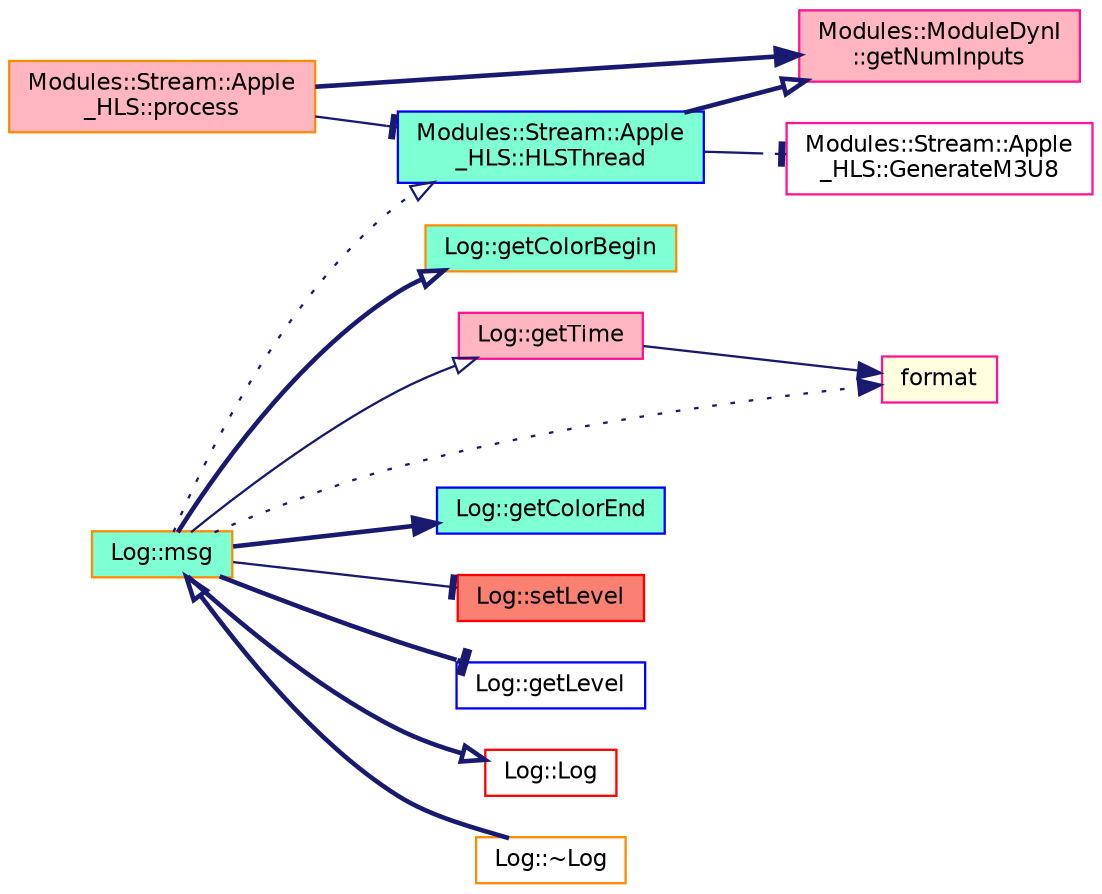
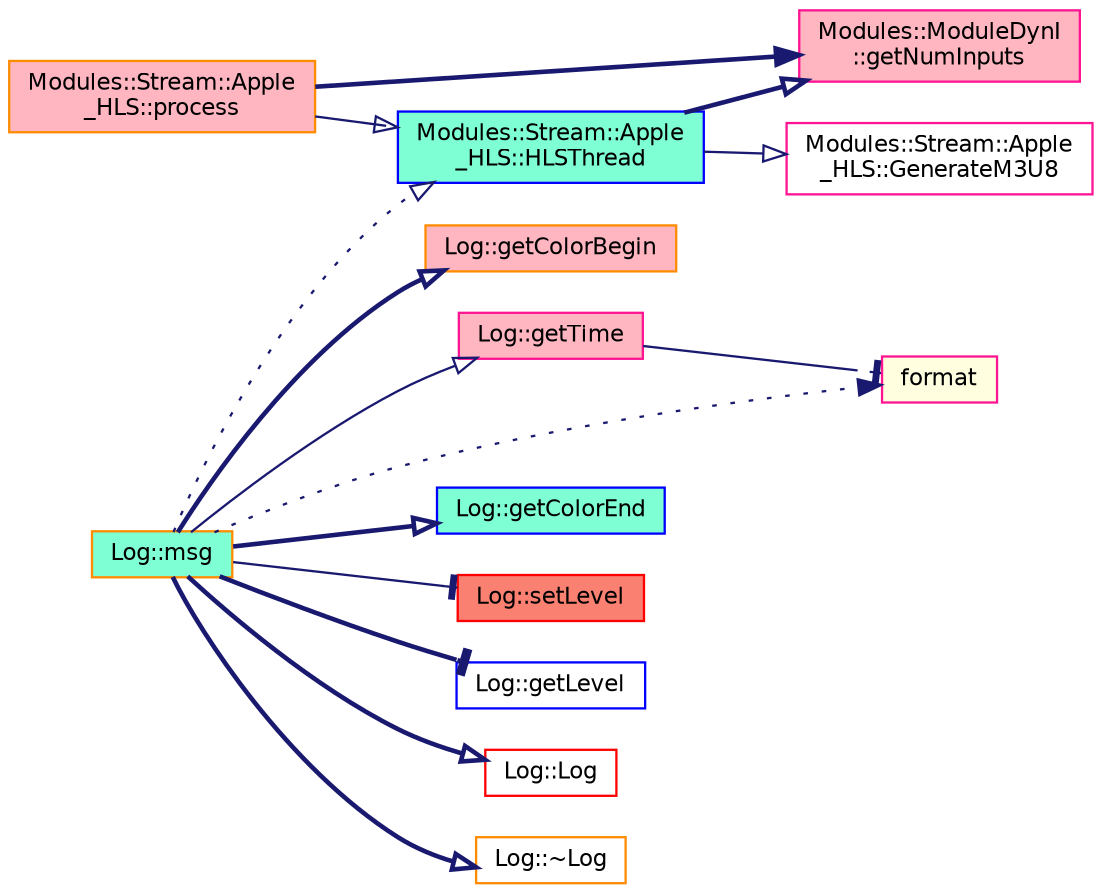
(351, 121) -> (351, 121)
(734, 153) -> (734, 153)
(551, 248) -> (551, 248)
(750, 358) -> (750, 358)
(324, 536) -> (324, 536)
(333, 746) -> (290, 744)
